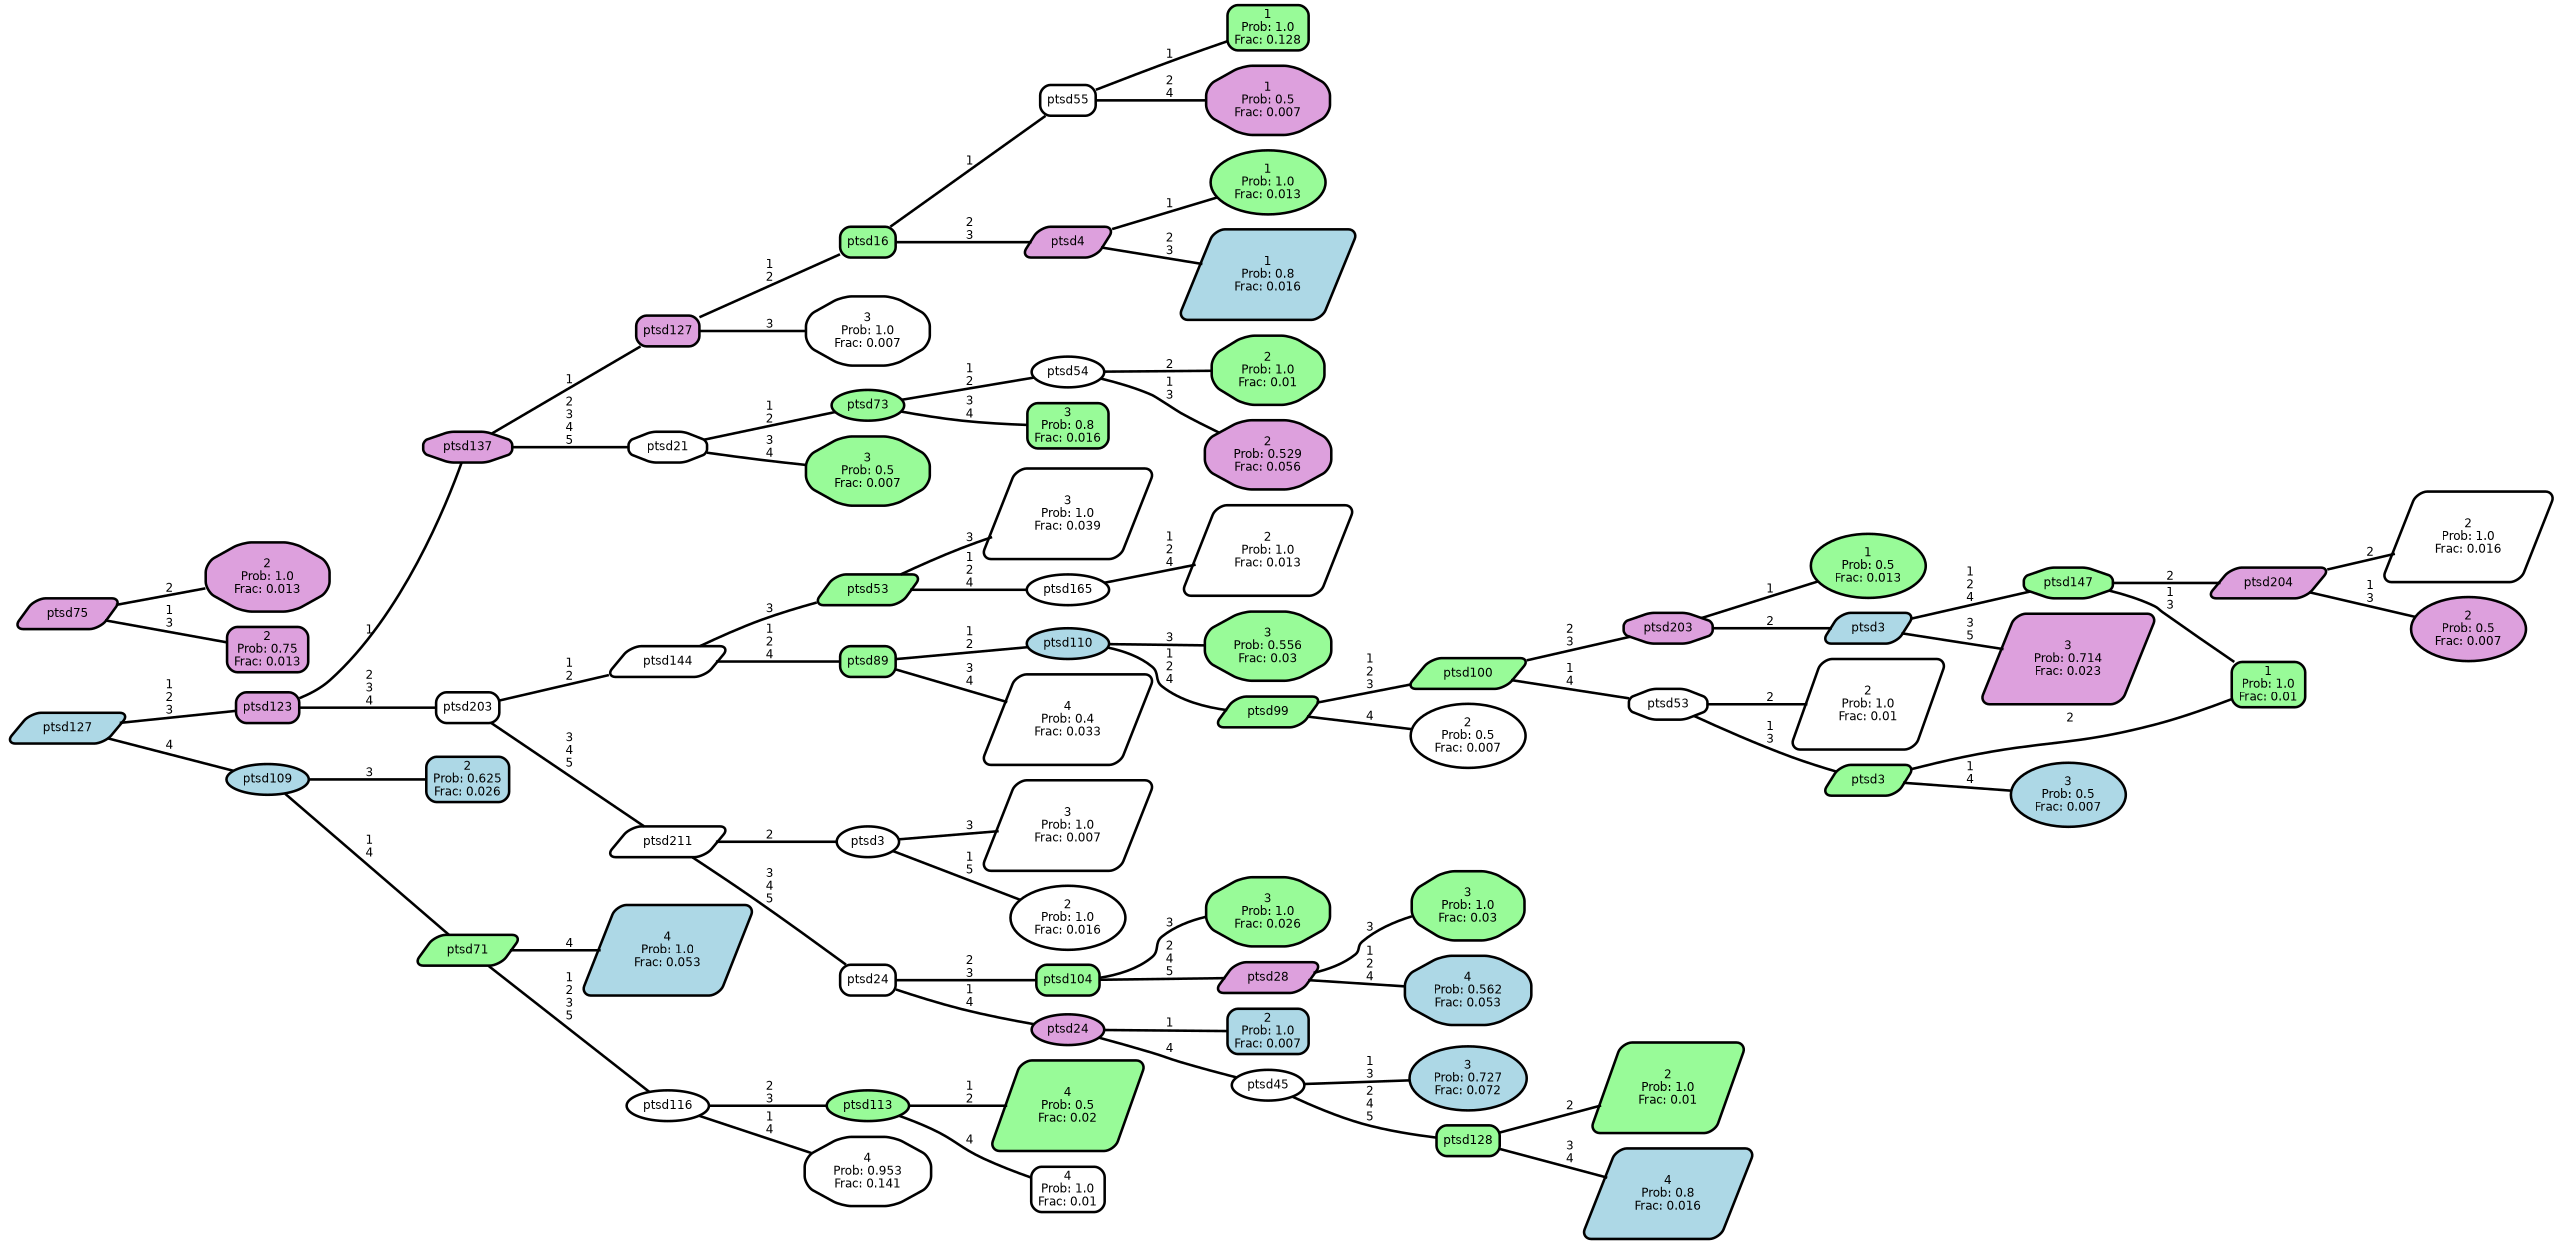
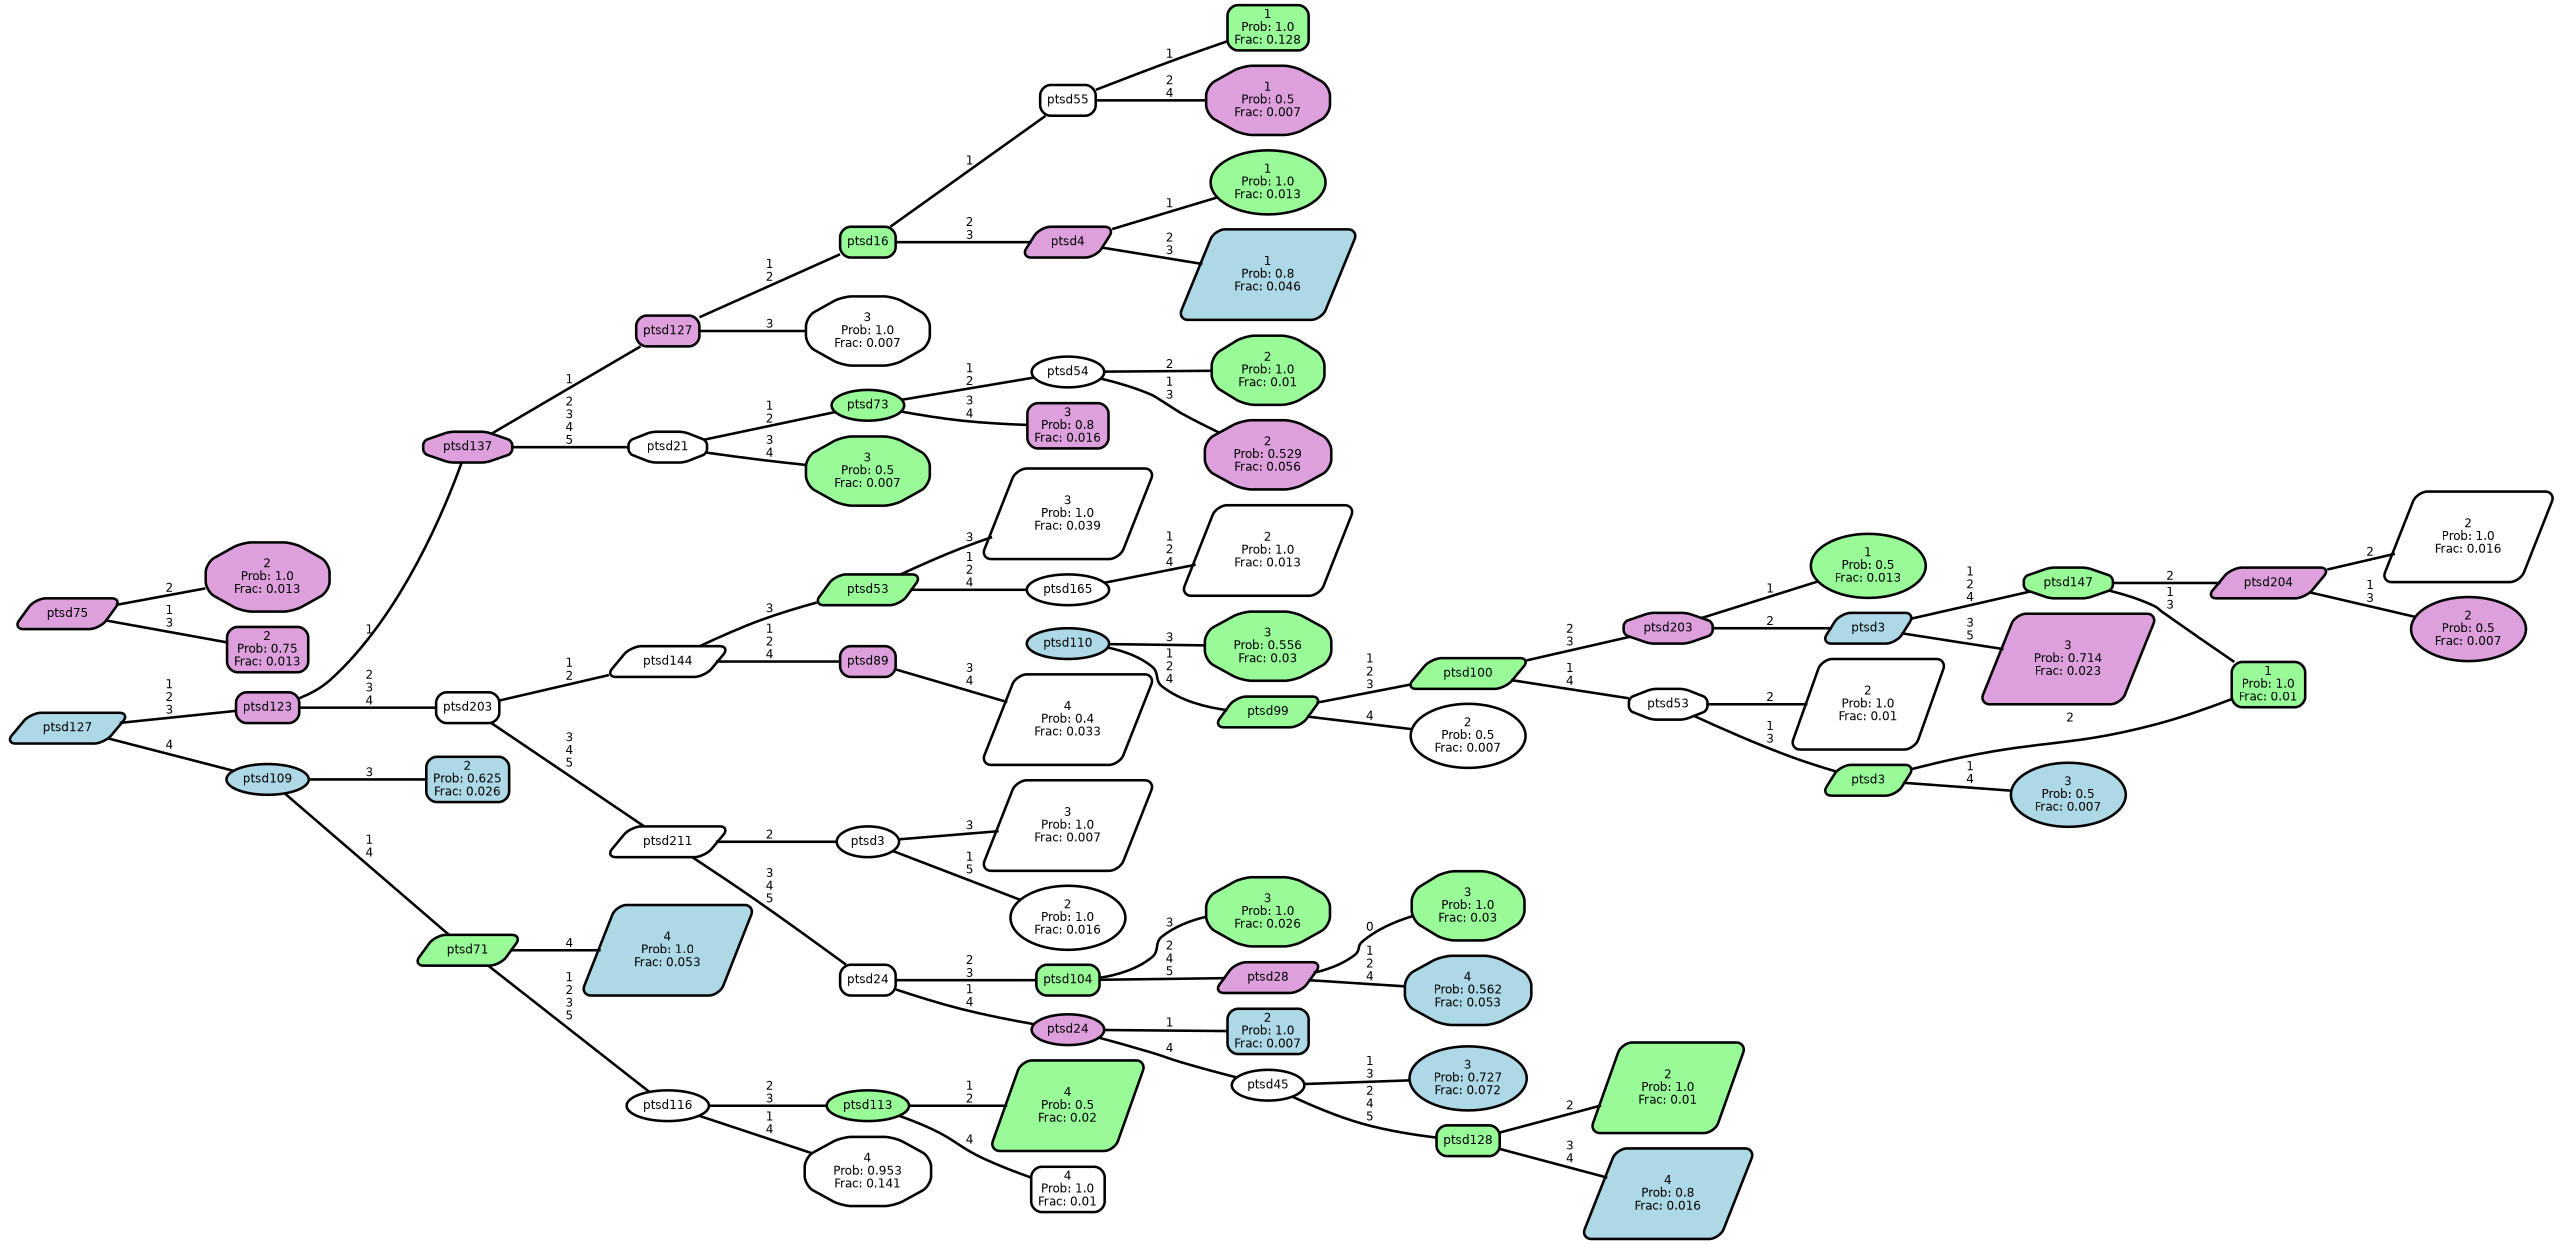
(1268, 275) -> (1268, 275)
(1068, 426) -> (1068, 426)
(962, 653) -> none
(868, 662) -> (868, 662)
(1368, 928) -> (1368, 928)
